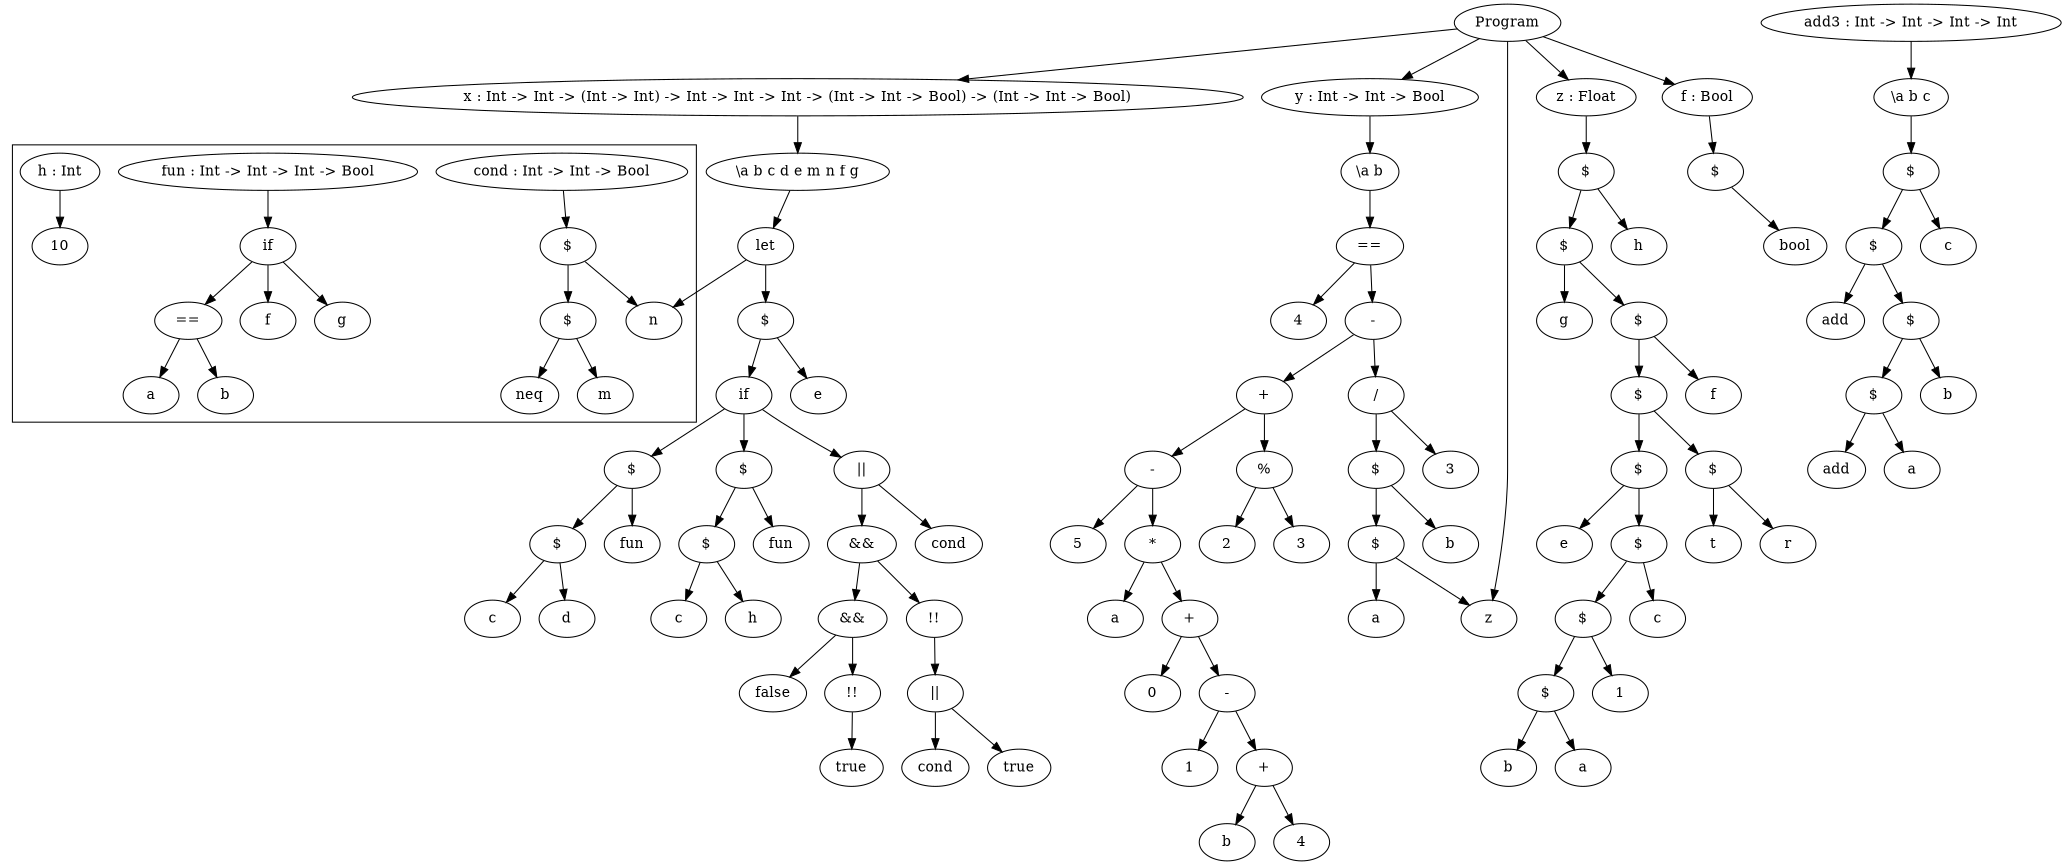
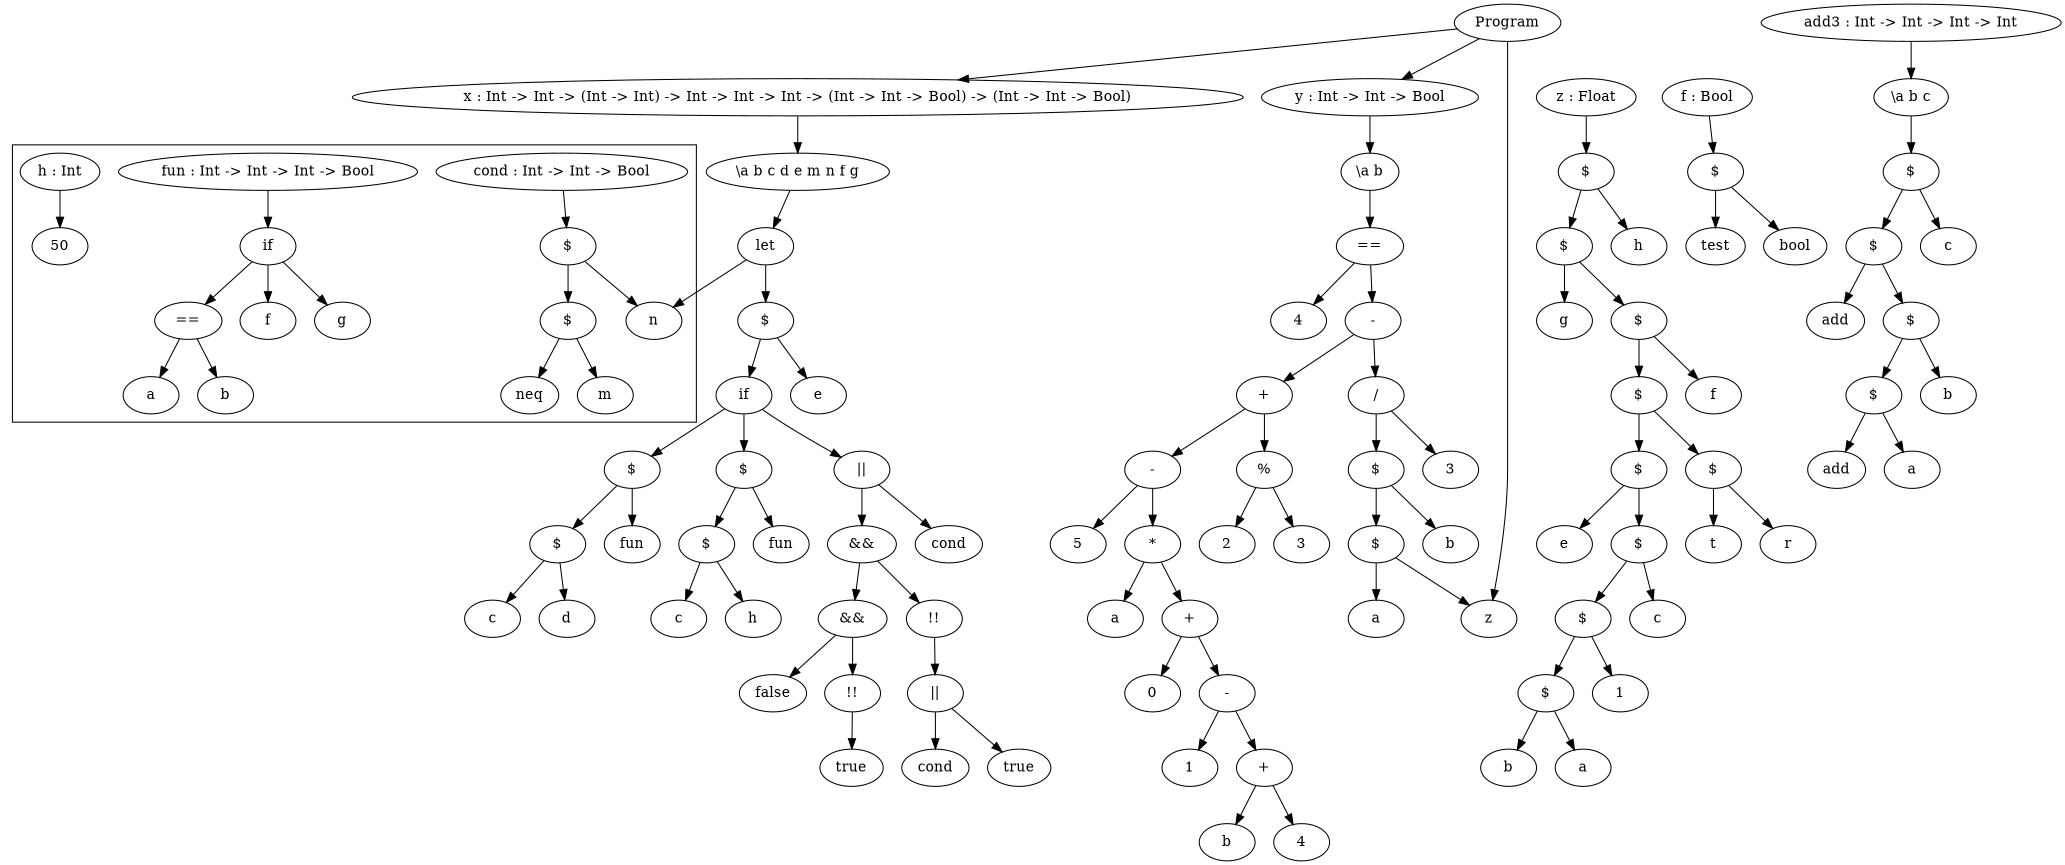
(1543, 57) -> none
(1604, 59) -> none
(60, 246) -> (60, 246)
none -> (1716, 246)
